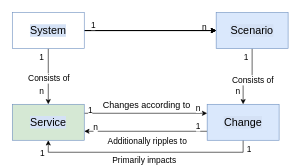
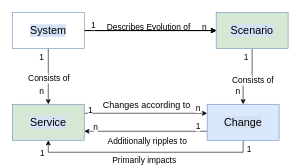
none -> (151, 24)
(252, 30) -> (252, 30)
